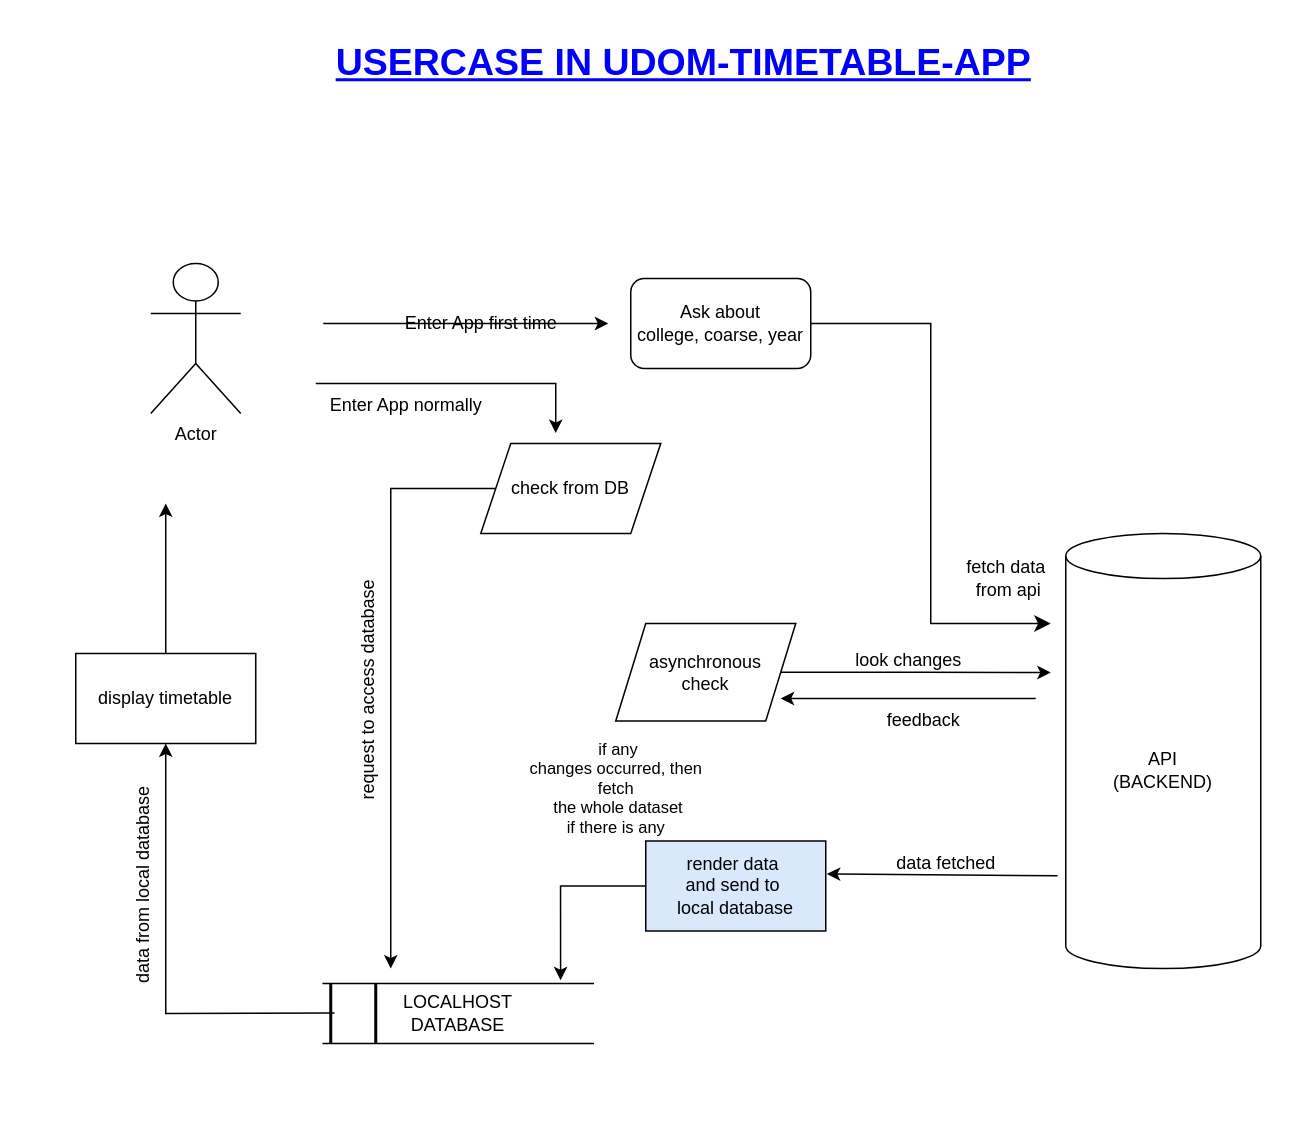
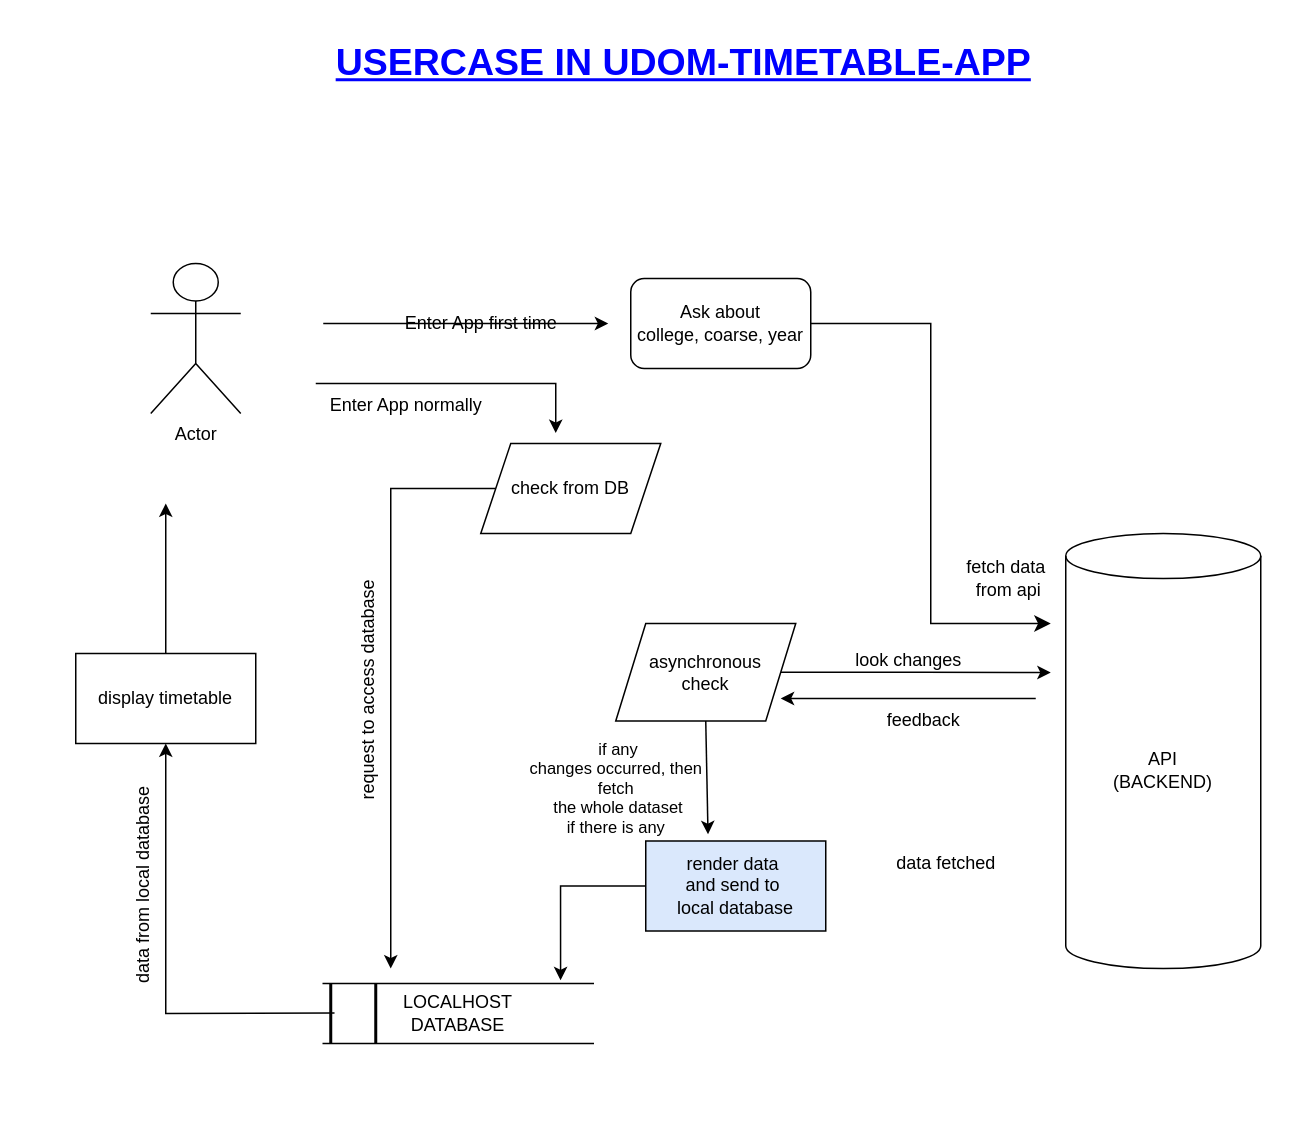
none -> (707, 772)
(947, 875) -> none
